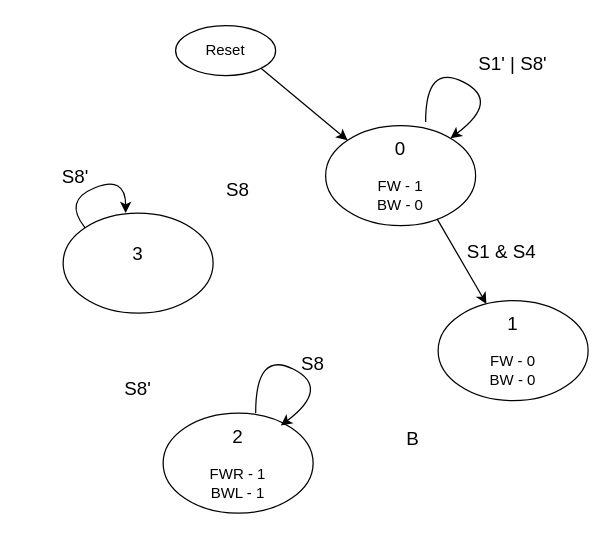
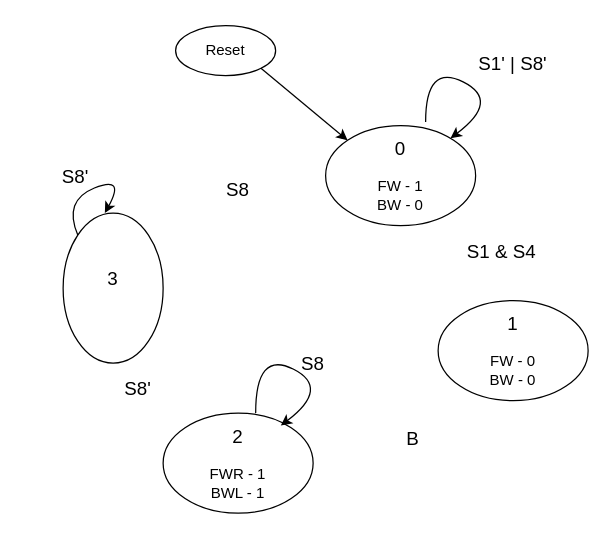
(460, 258) -> none
(138, 263) -> (113, 288)
